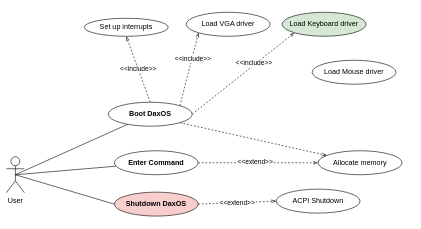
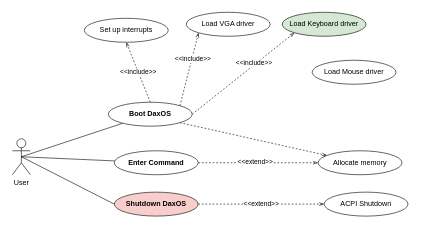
(126, 27) -> (126, 30)
(15, 175) -> (21, 157)
(318, 201) -> (366, 204)
